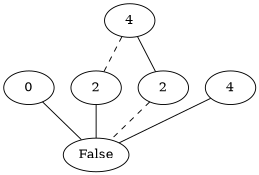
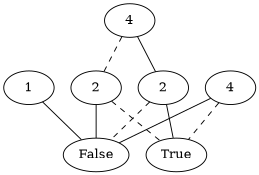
(29, 88) -> (29, 88)
none -> (176, 155)
